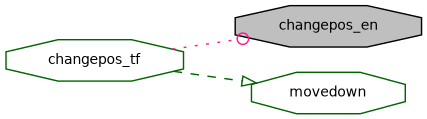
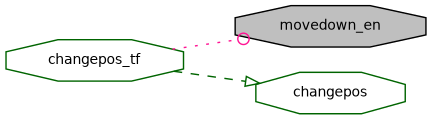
(328, 26) -> (331, 26)
(328, 93) -> (331, 93)
